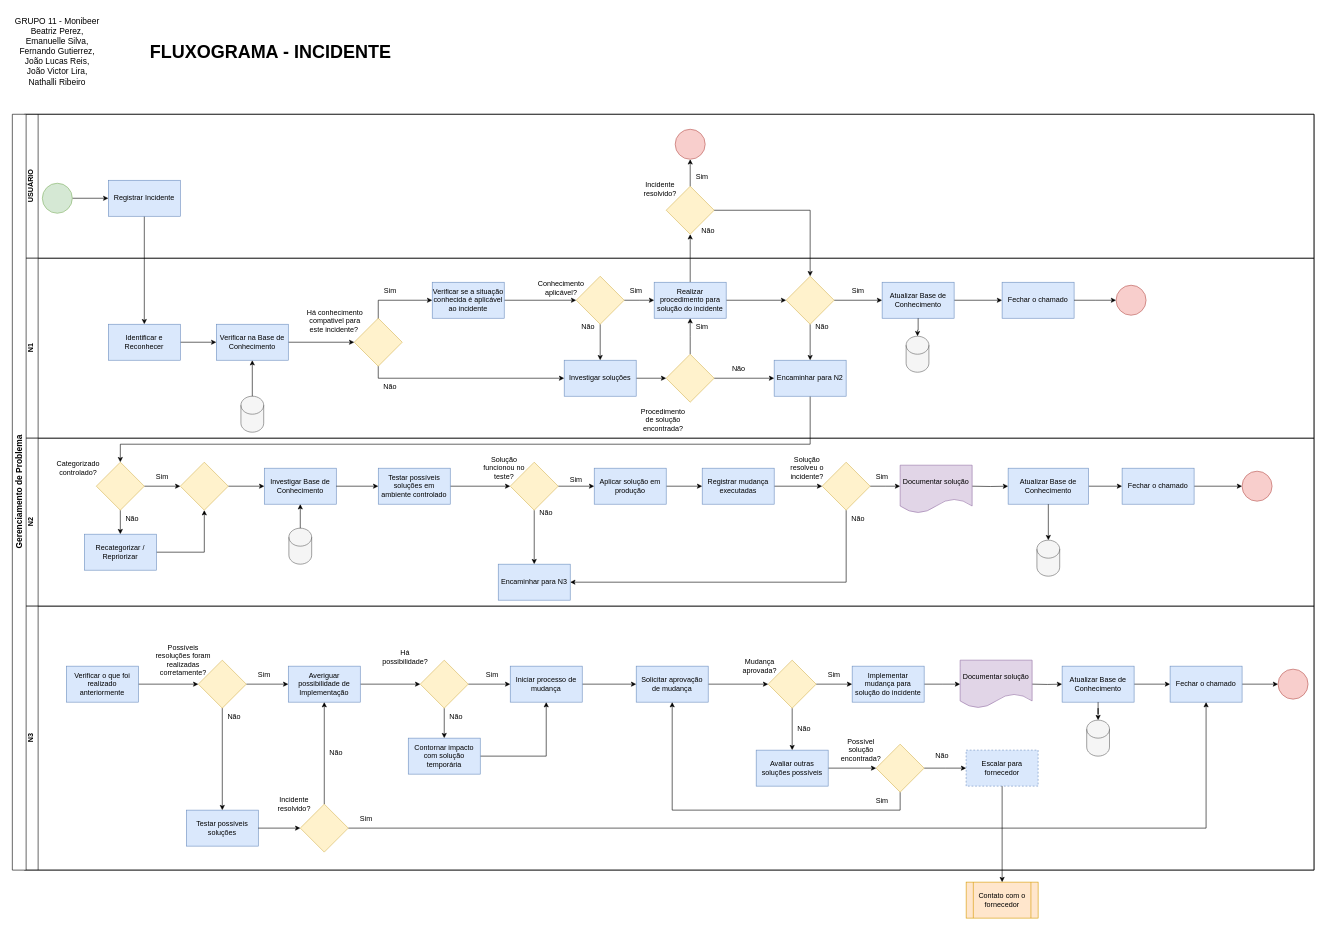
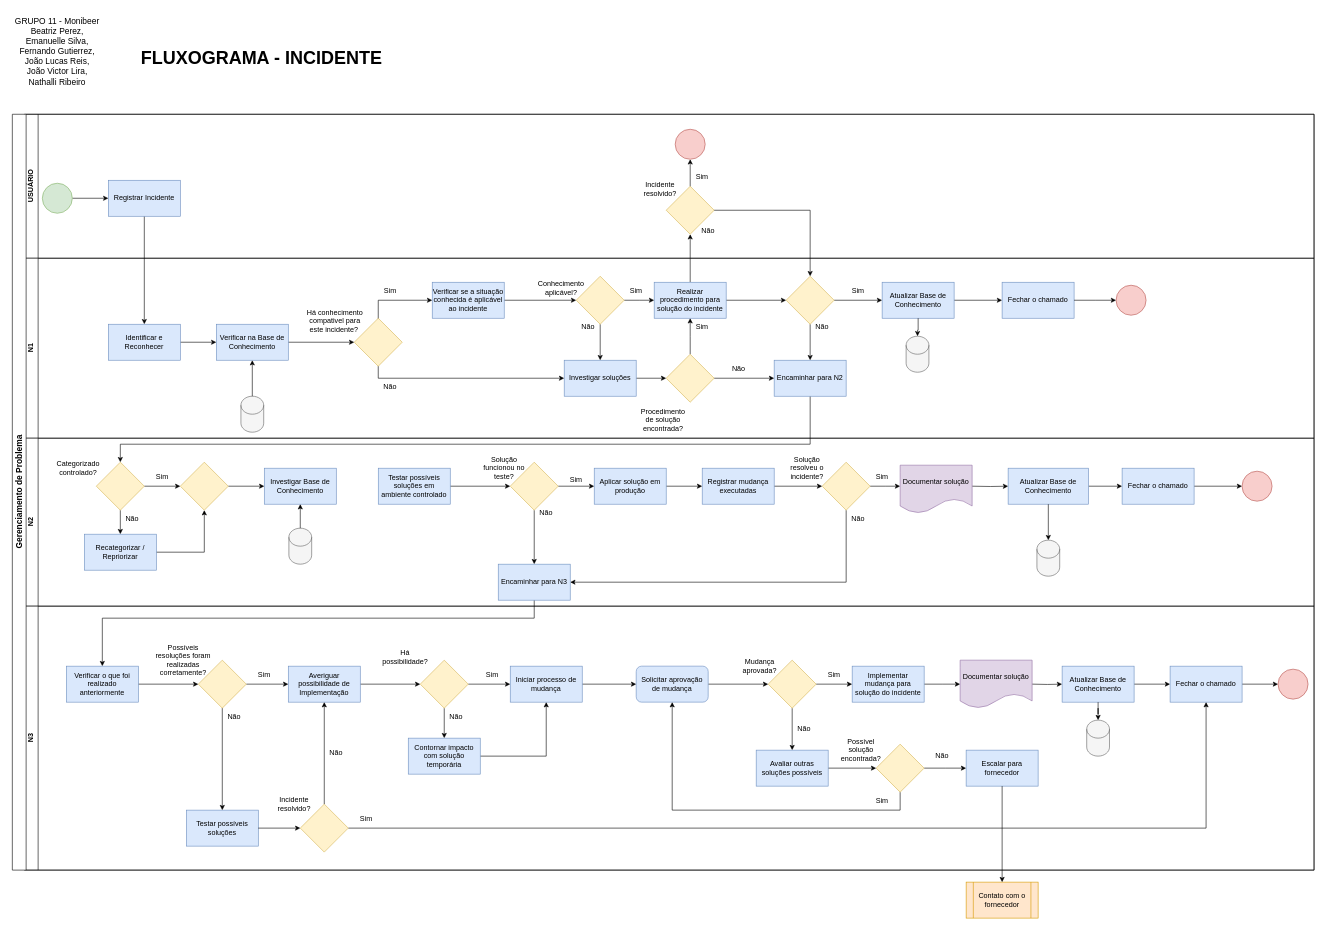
(270, 51) -> (261, 57)
(372, 486) -> none
none -> (102, 618)
(672, 684) -> (672, 684)
(1002, 768) -> (1002, 768)
